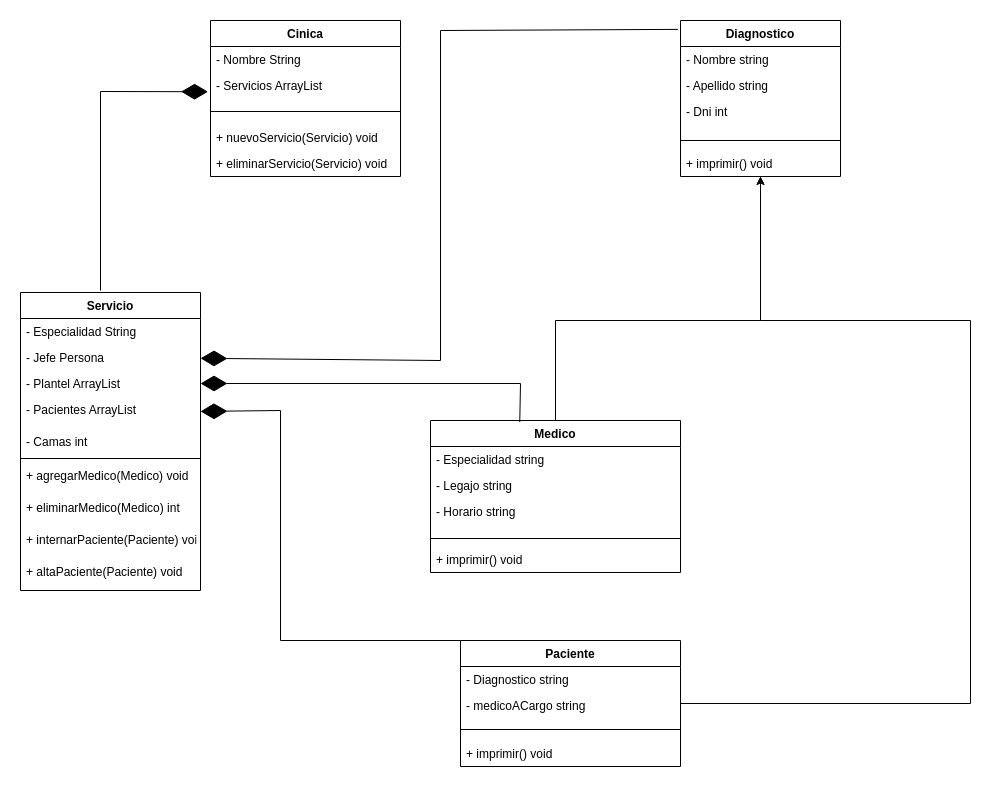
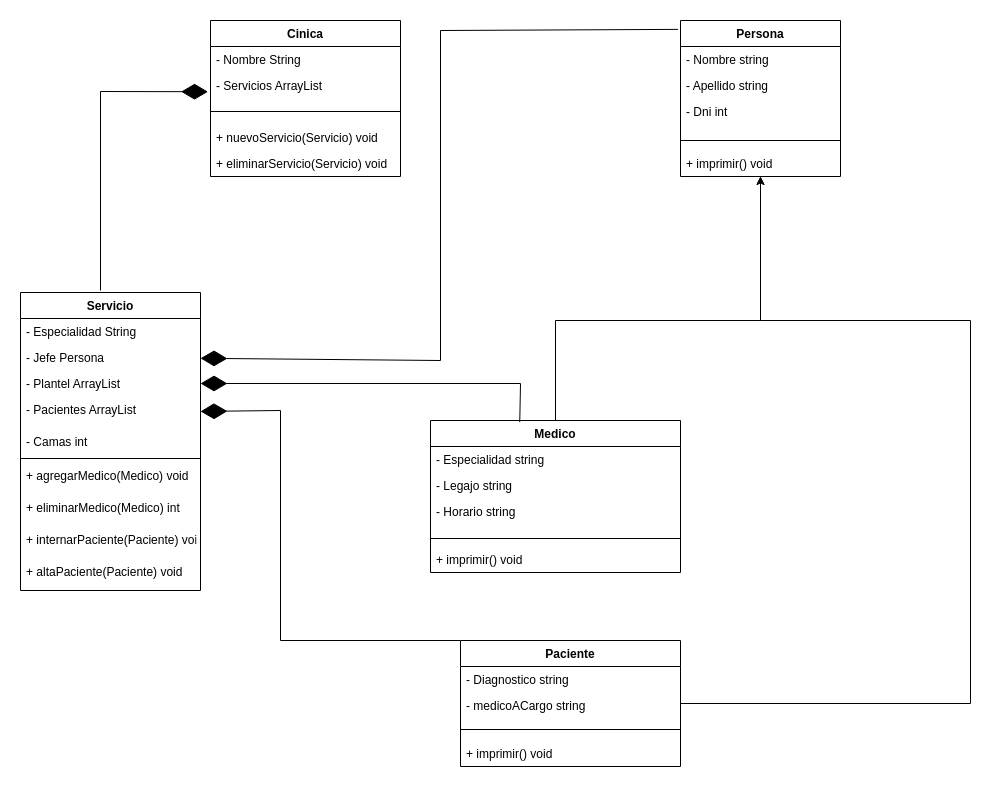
(760, 34) -> (760, 34)
